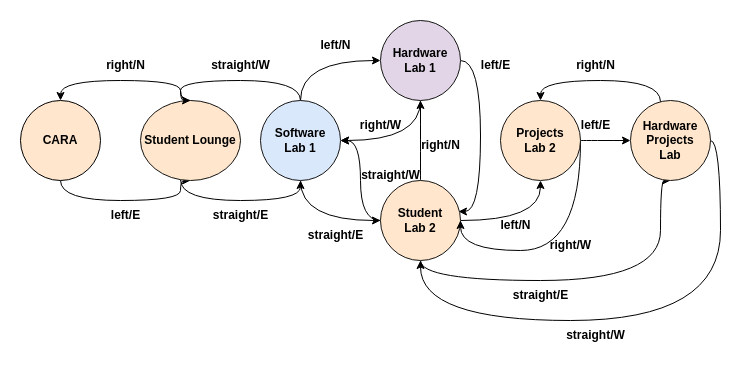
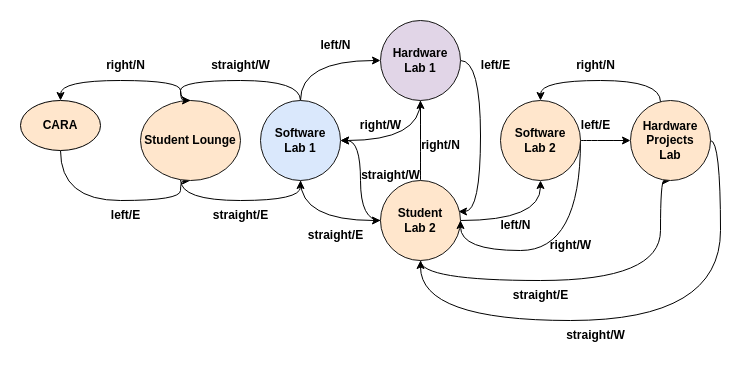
(61, 141) -> (61, 126)
(541, 141) -> (541, 141)
